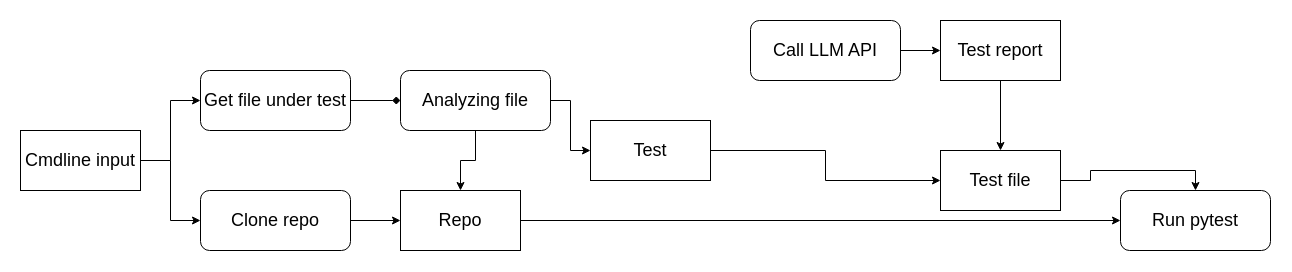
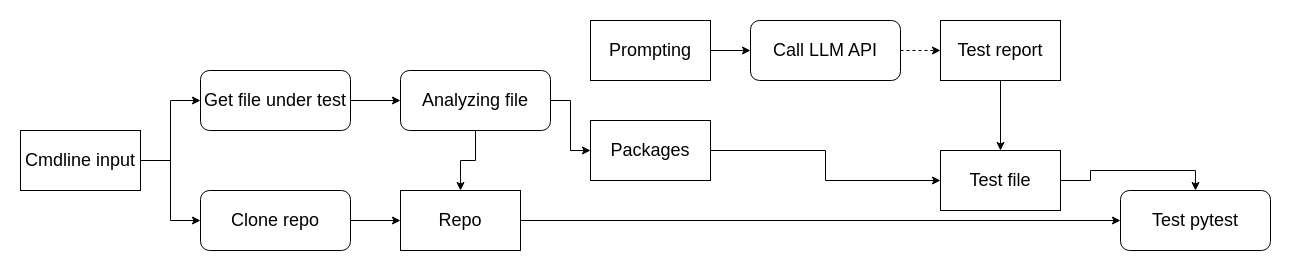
none -> (651, 51)
none -> (727, 51)
(917, 51) -> (917, 51)
(392, 101) -> (392, 101)
(651, 151) -> (651, 151)
(1196, 221) -> (1196, 221)
